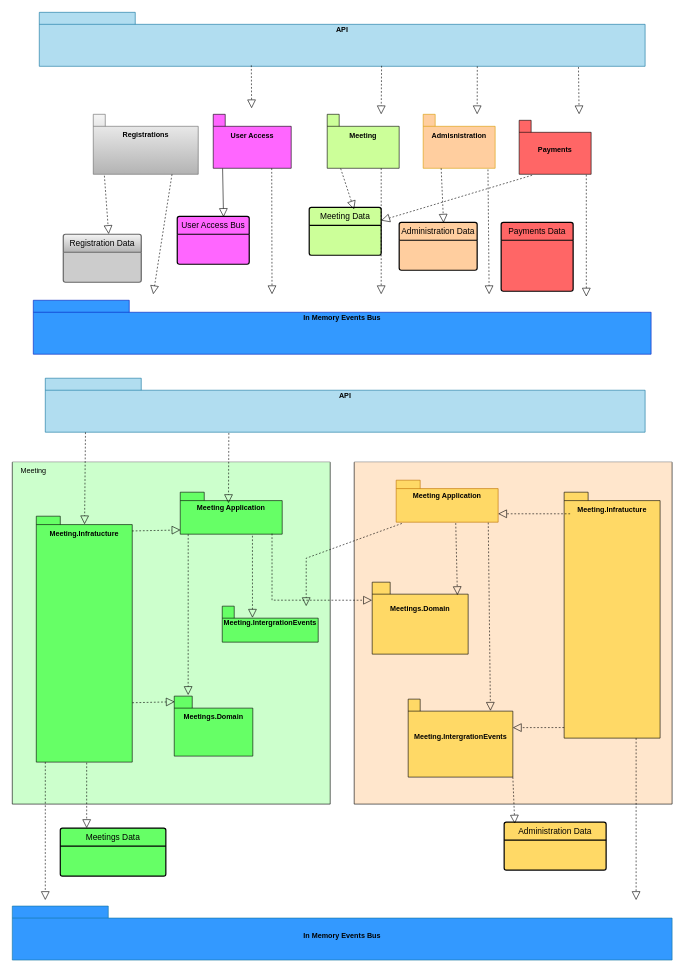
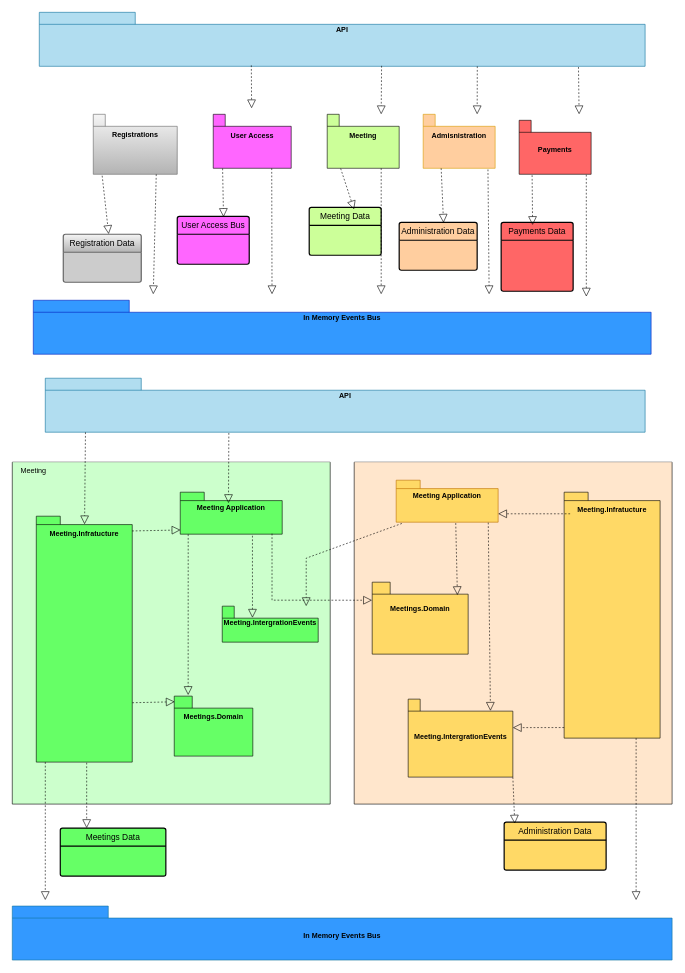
(146, 144) -> (135, 144)
(223, 189) -> (223, 189)
(461, 197) -> (532, 195)
